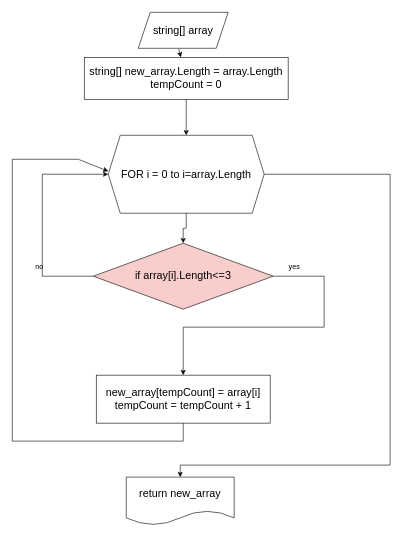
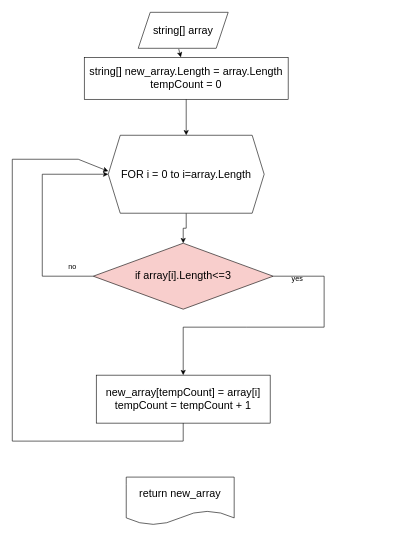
(39, 267) -> (72, 267)
(294, 267) -> (297, 279)
(180, 467) -> none
